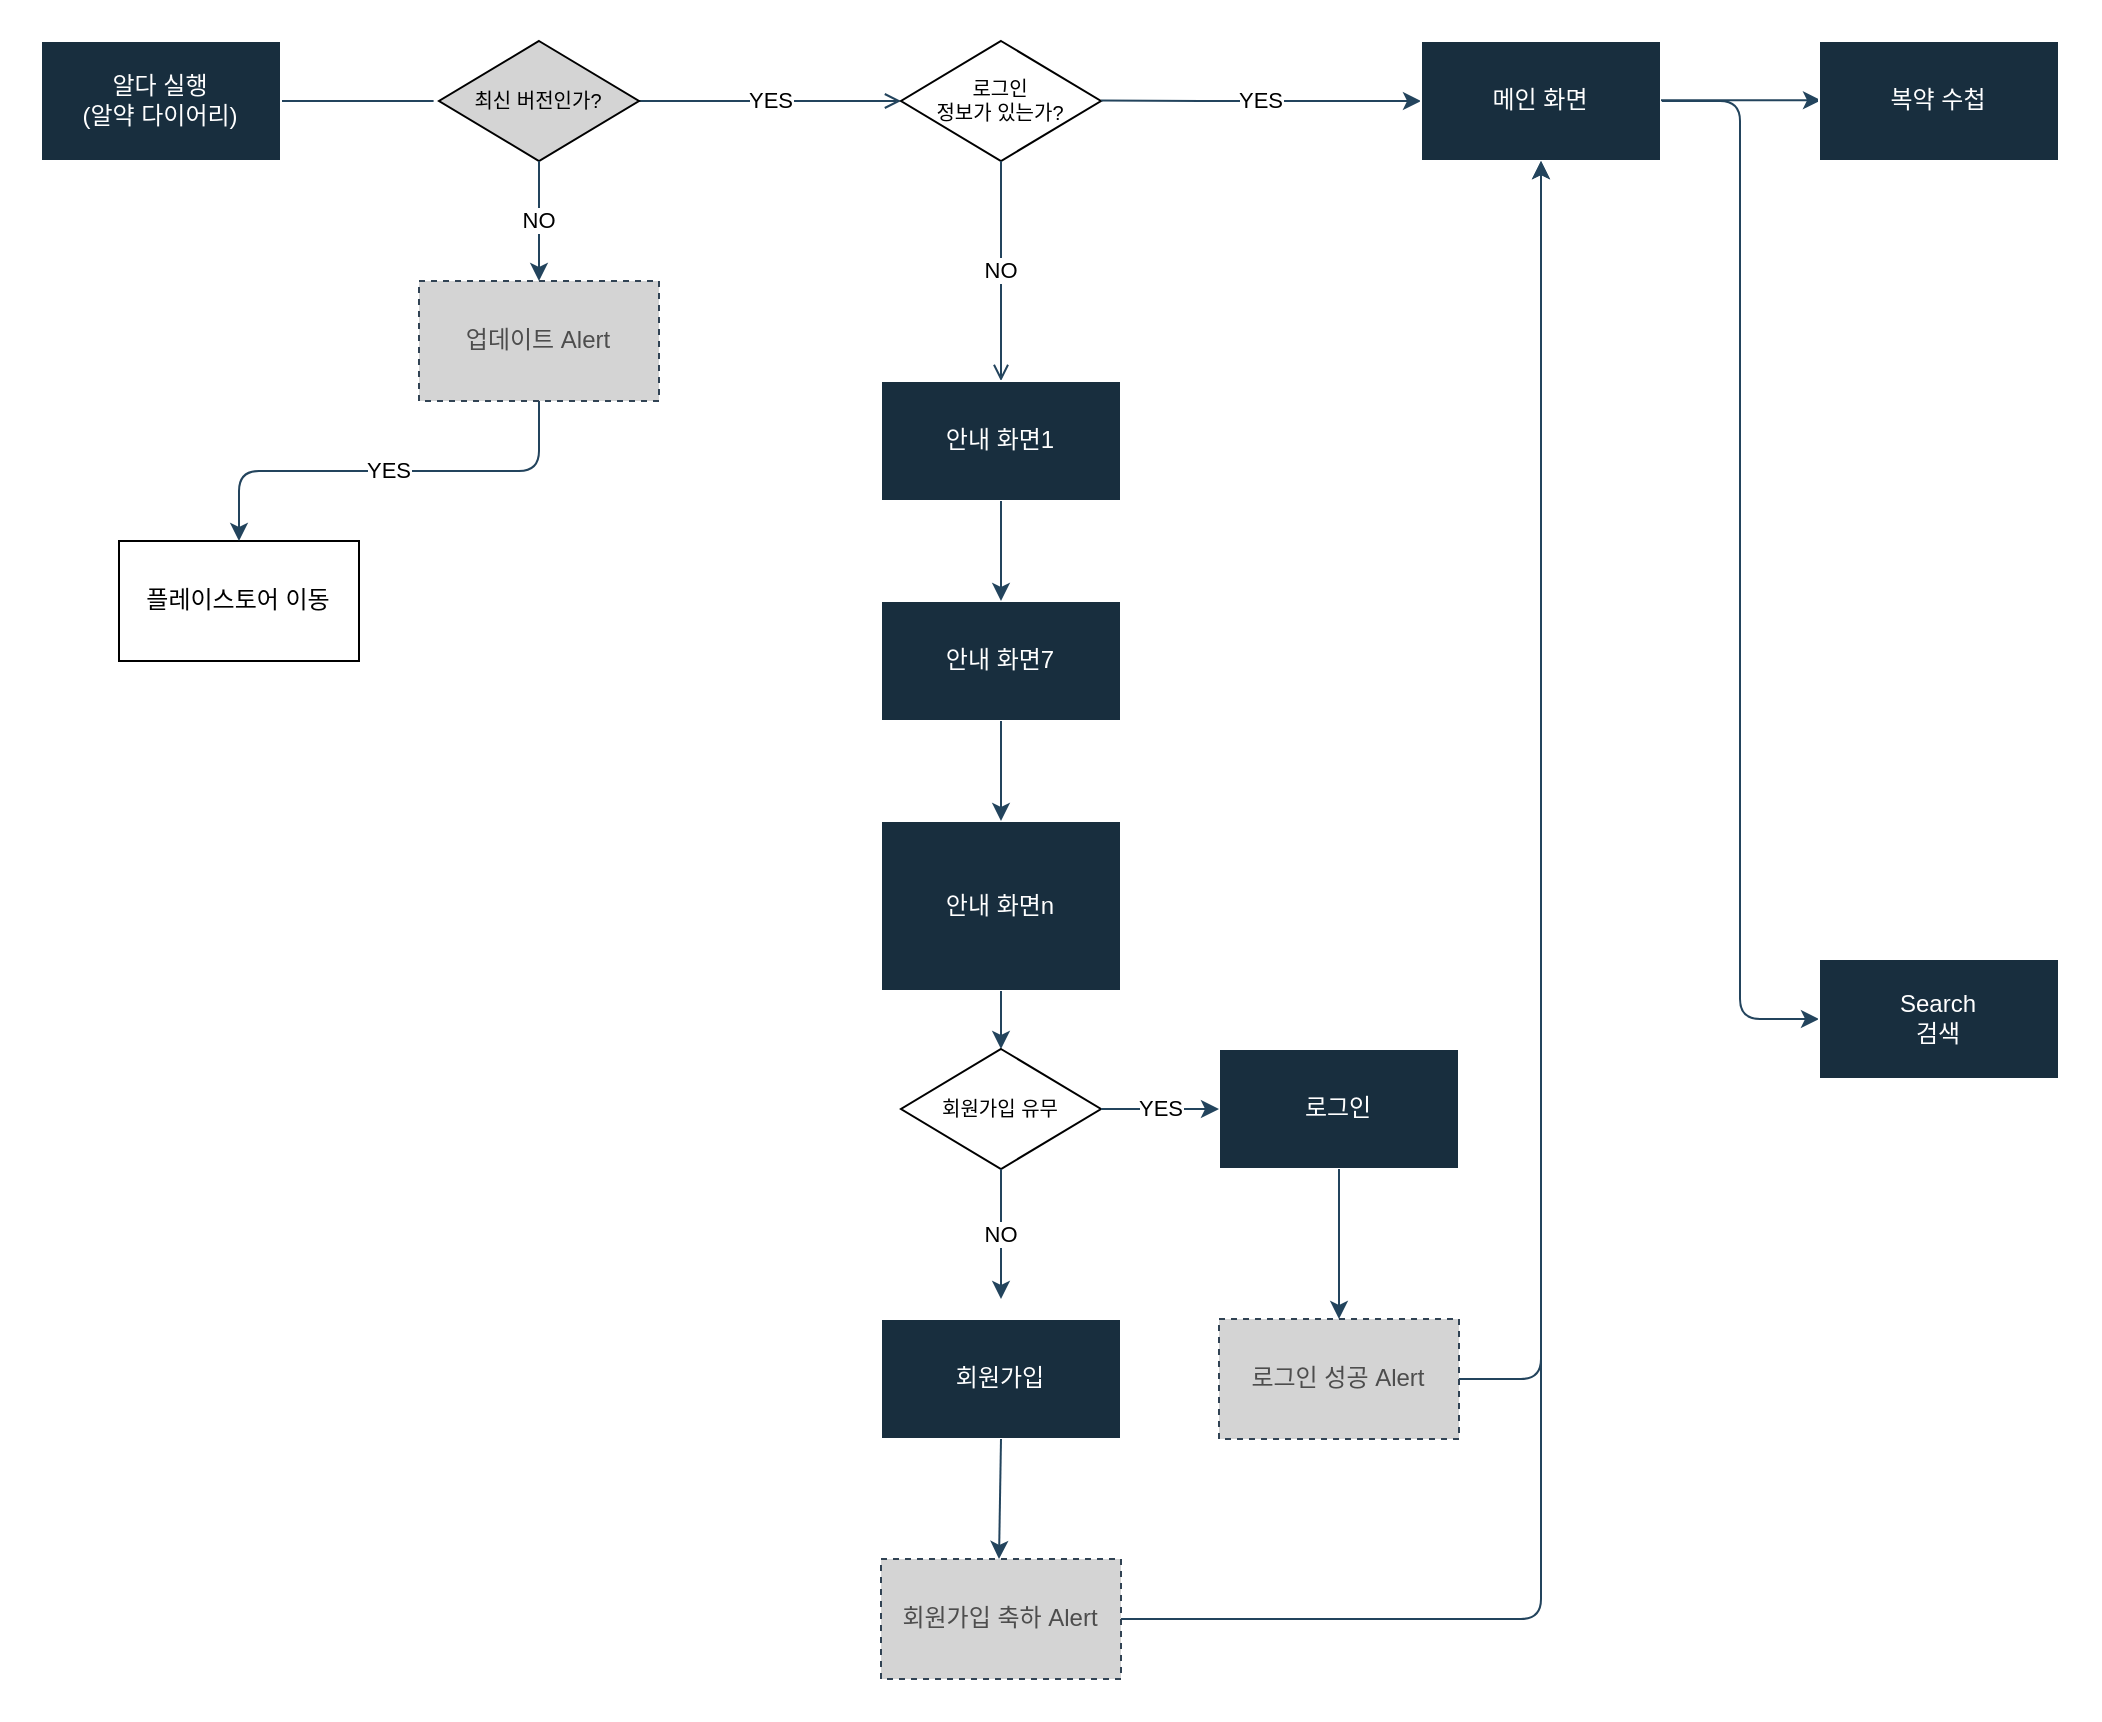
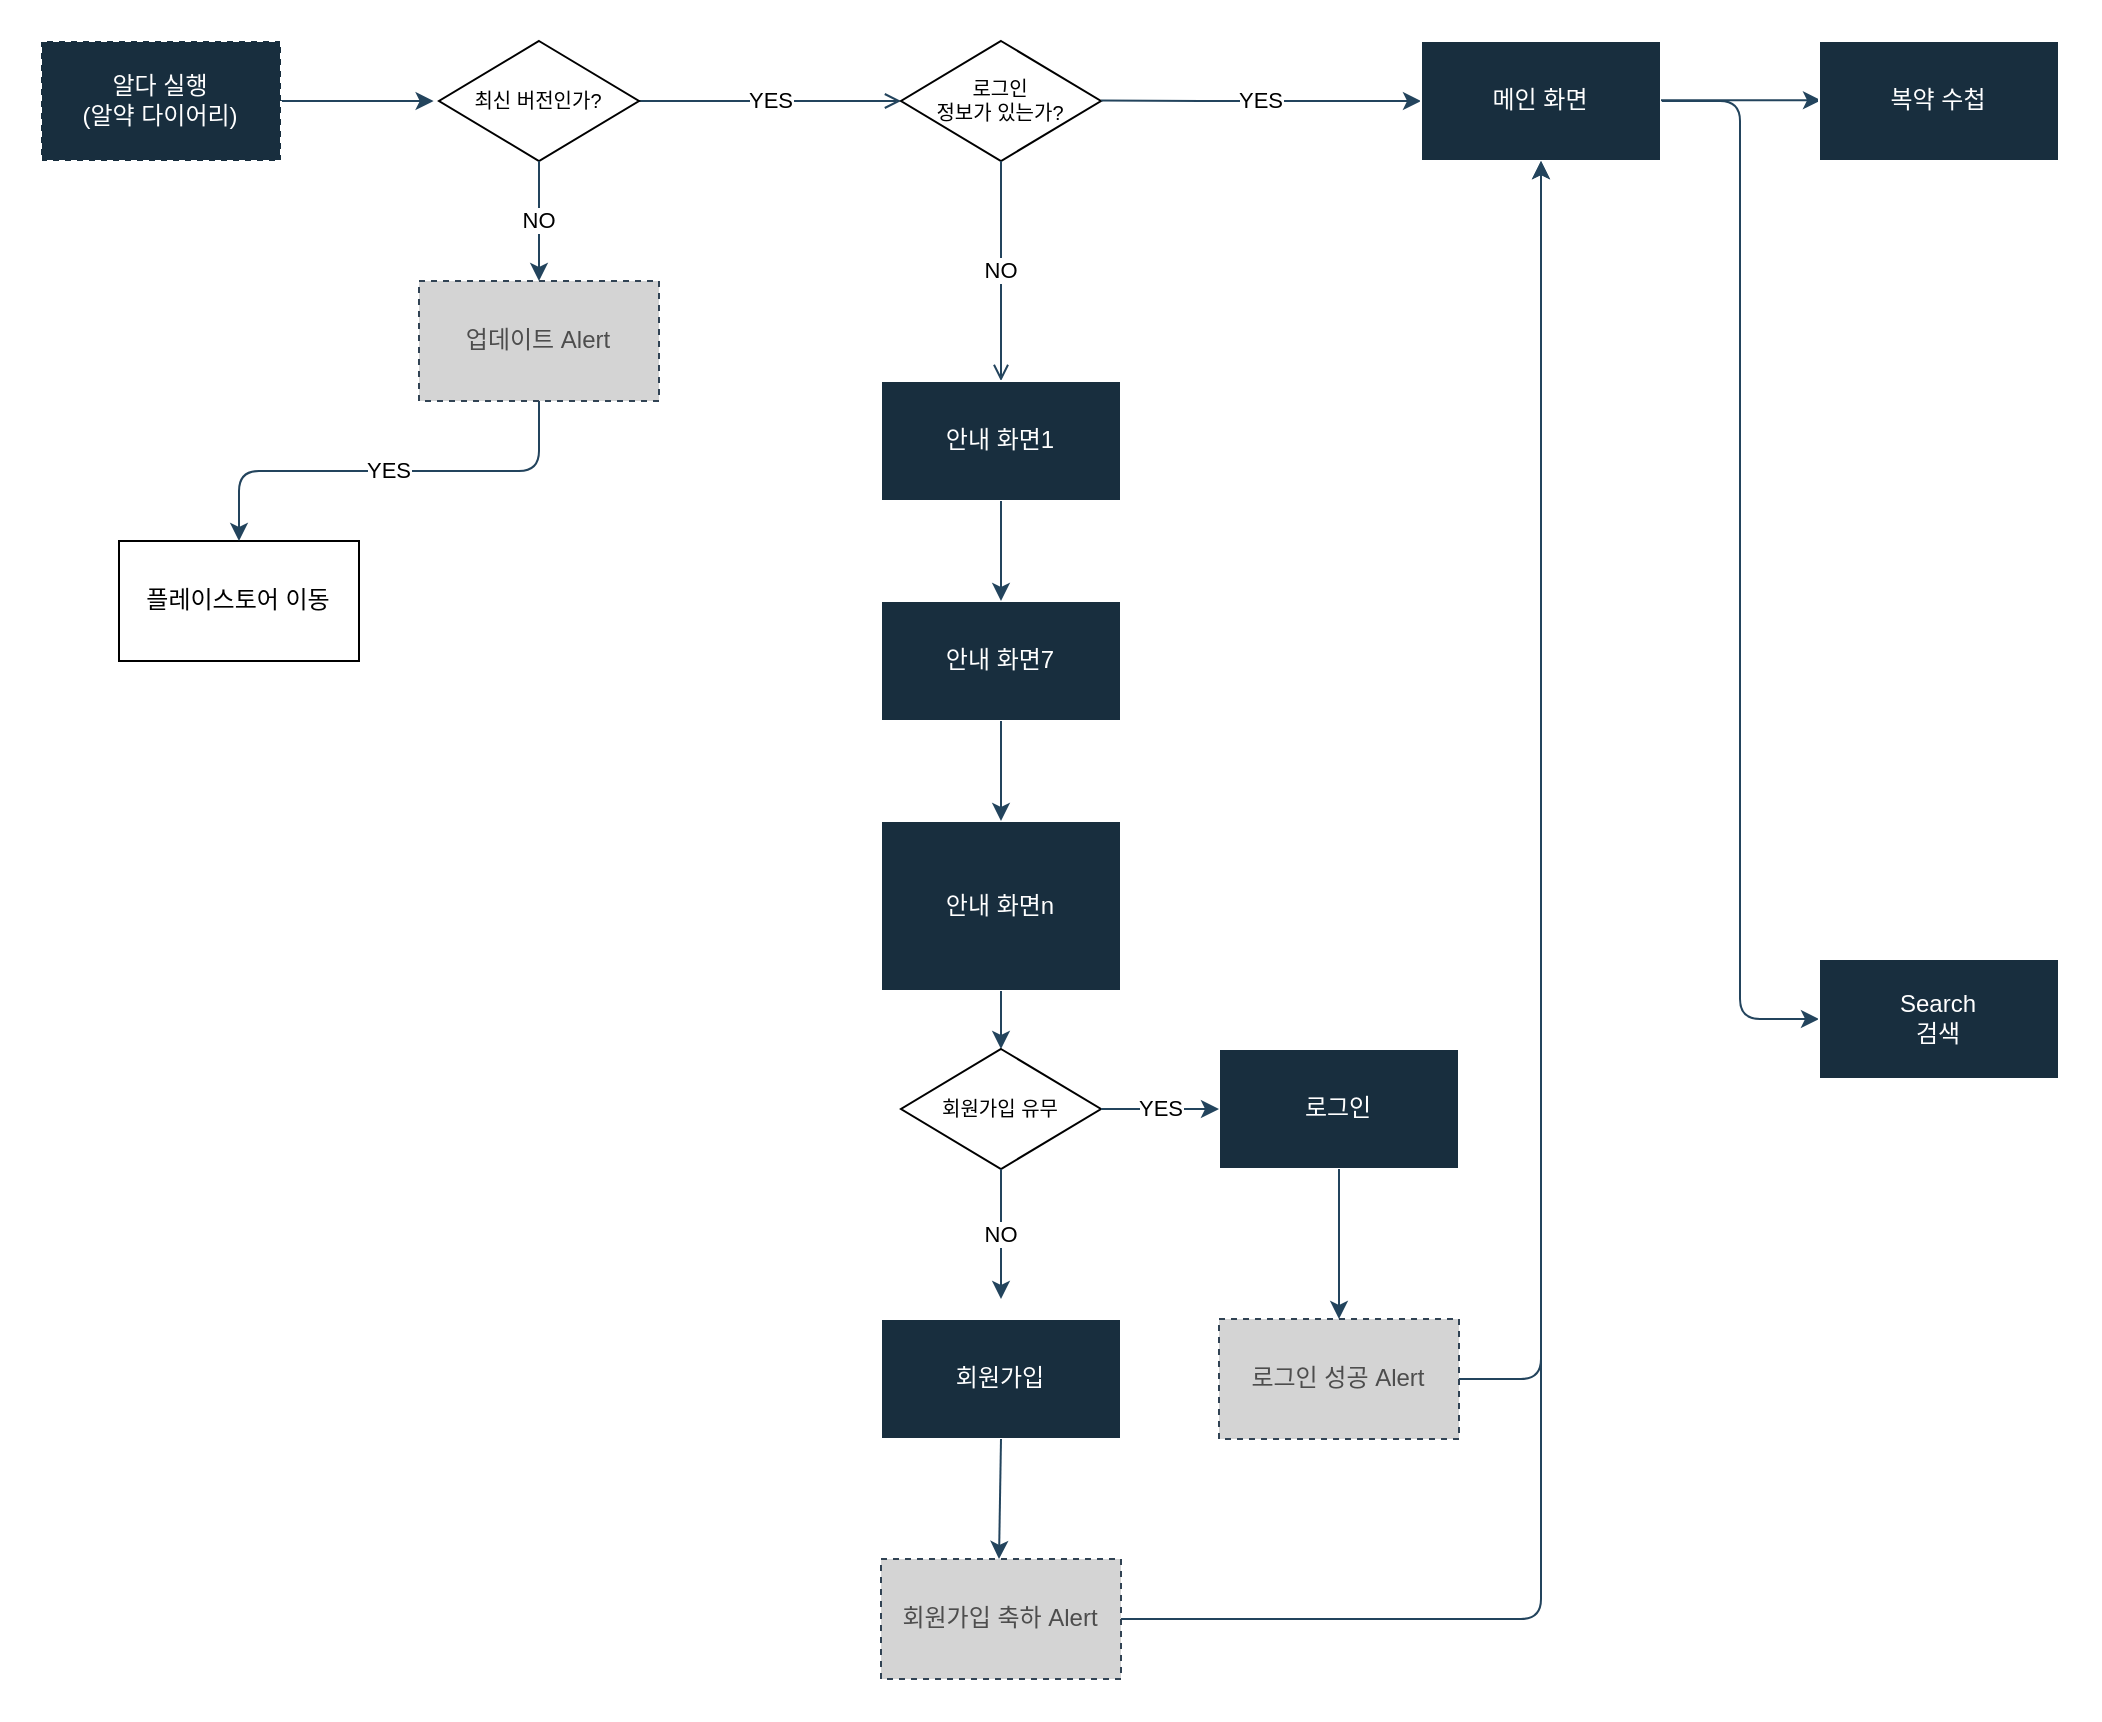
(161, 101) -> (161, 101)
(425, 101) -> (419, 101)
(539, 101) -> (539, 101)
